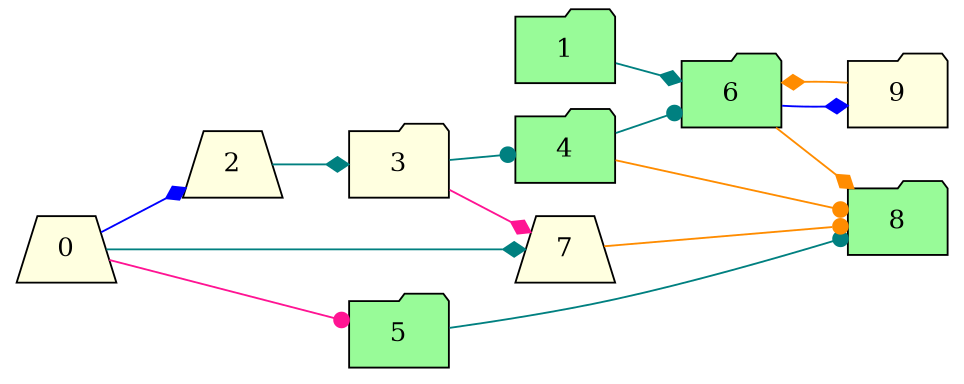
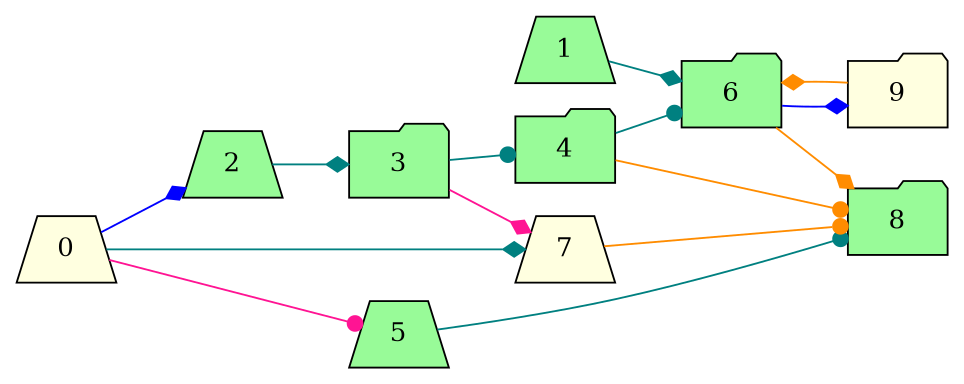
(565, 50) -> (565, 50)
(233, 164) -> (233, 164)
(399, 164) -> (399, 164)
(399, 334) -> (399, 334)
